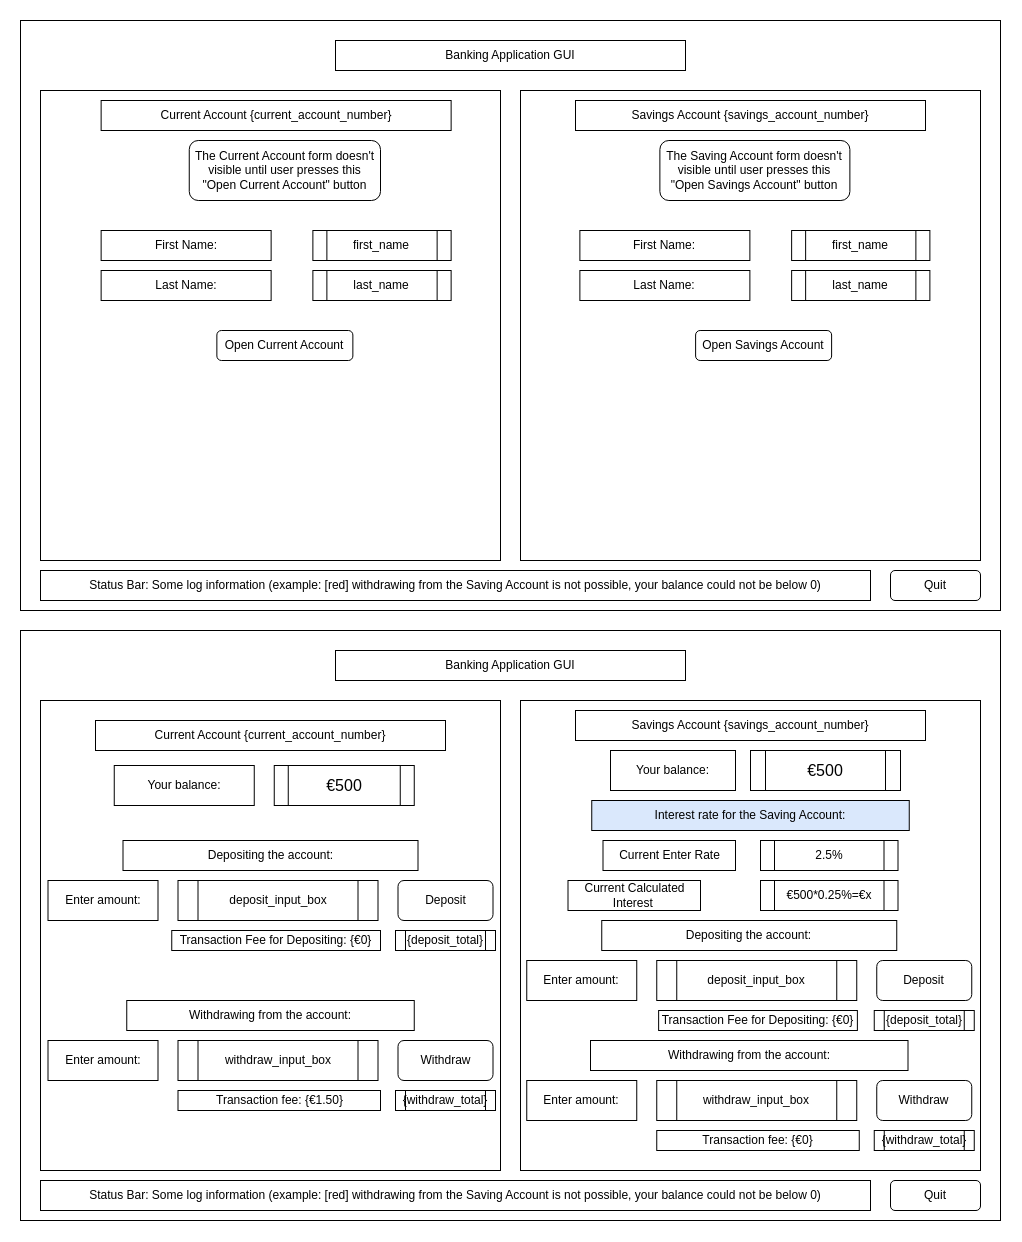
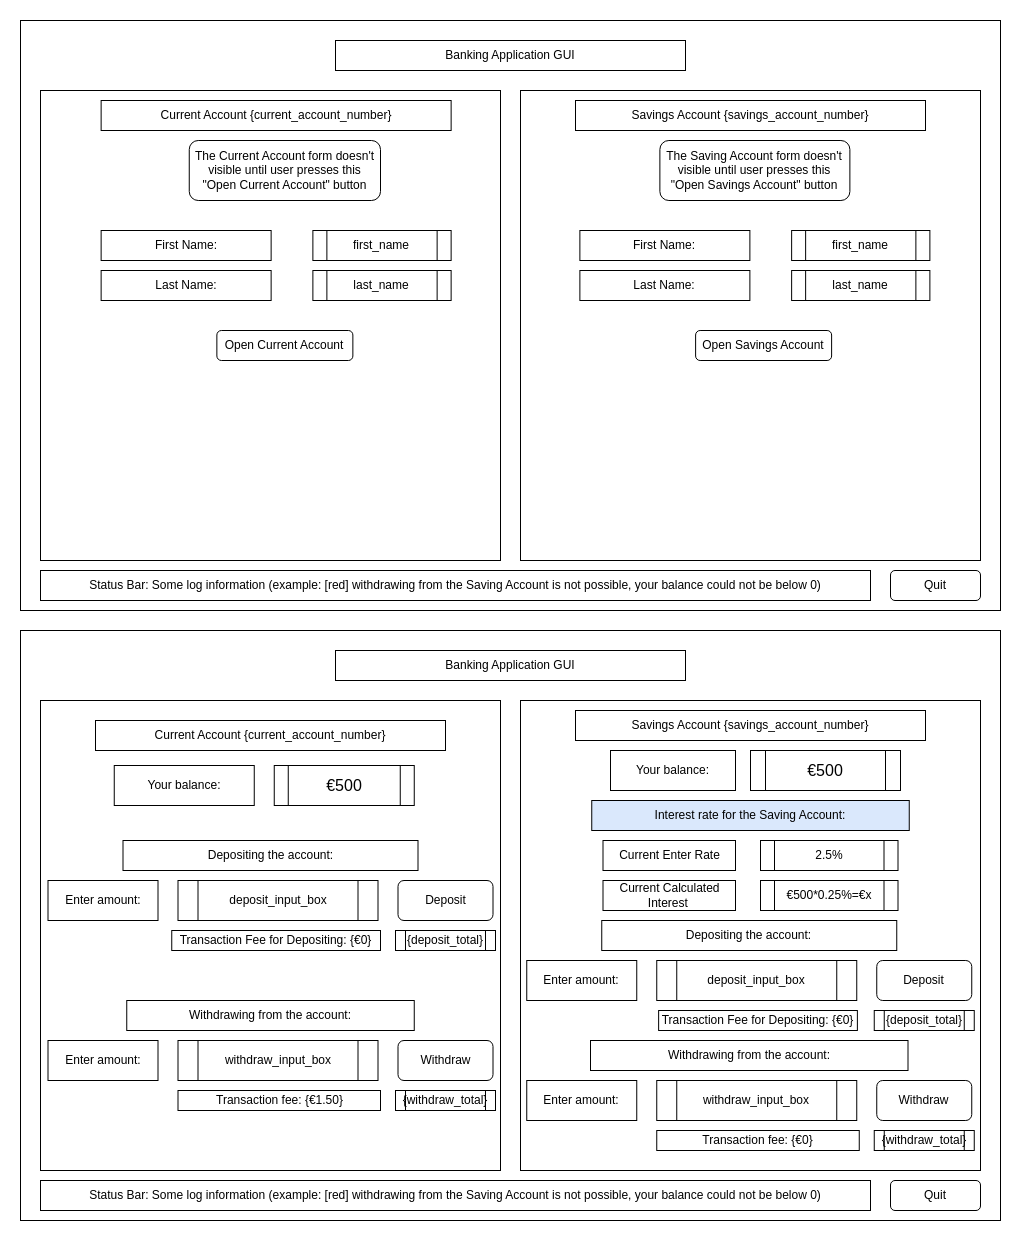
(634, 896) -> (669, 896)
